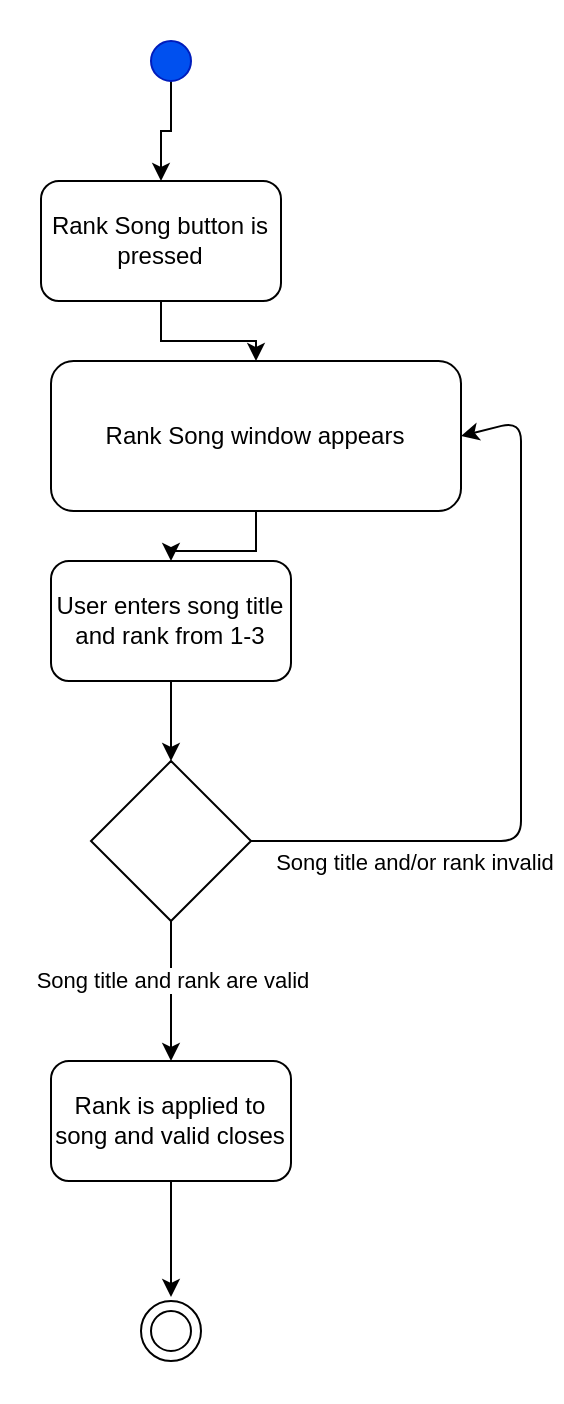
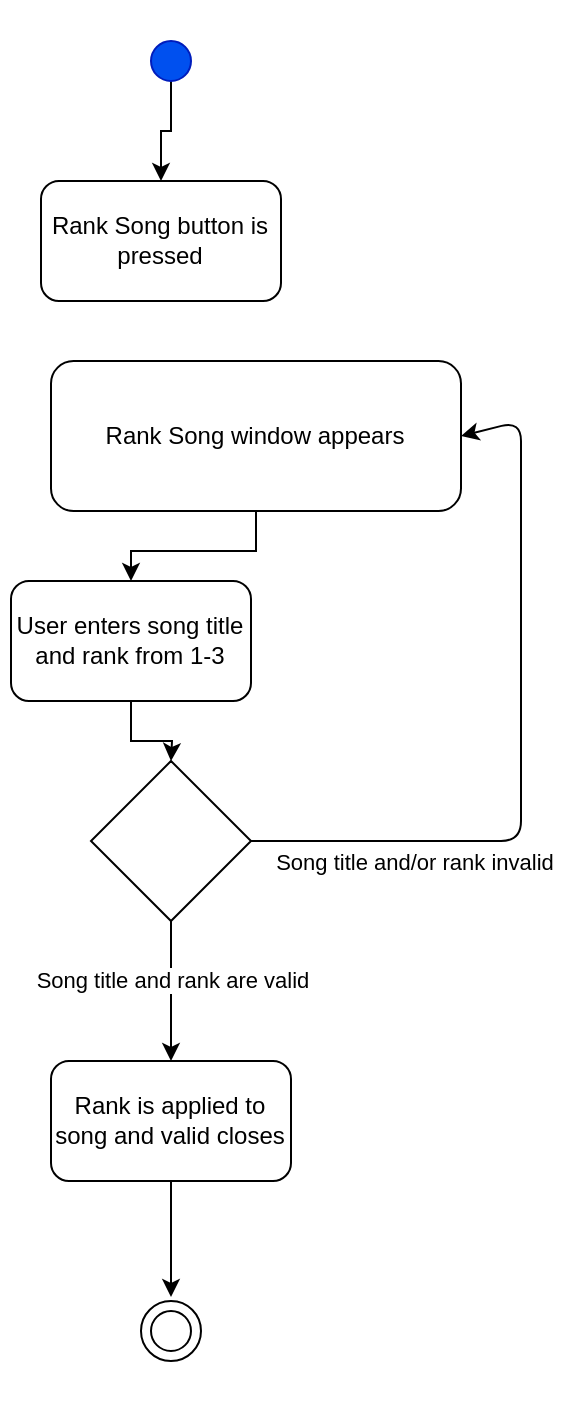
(192, 341) -> none
(171, 621) -> (131, 641)
